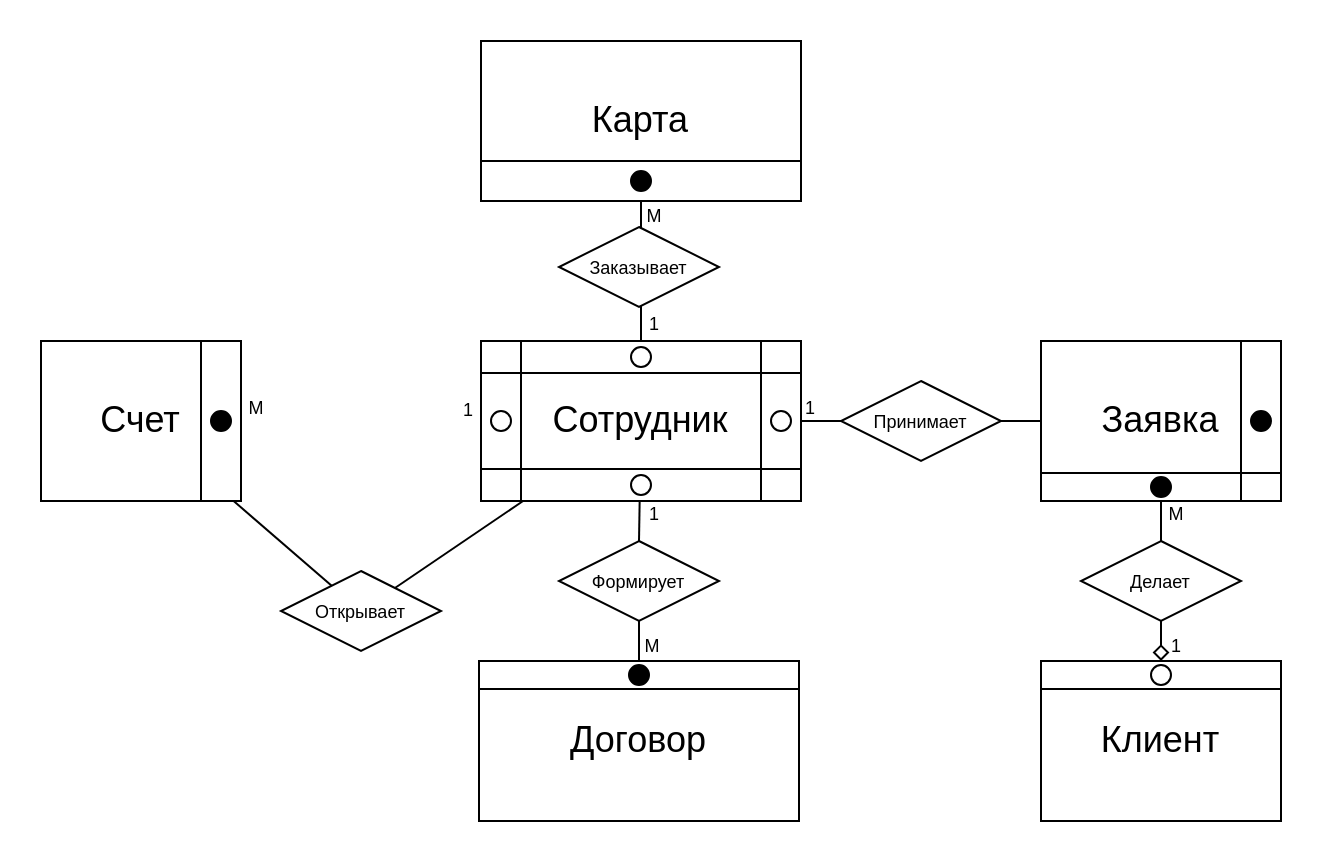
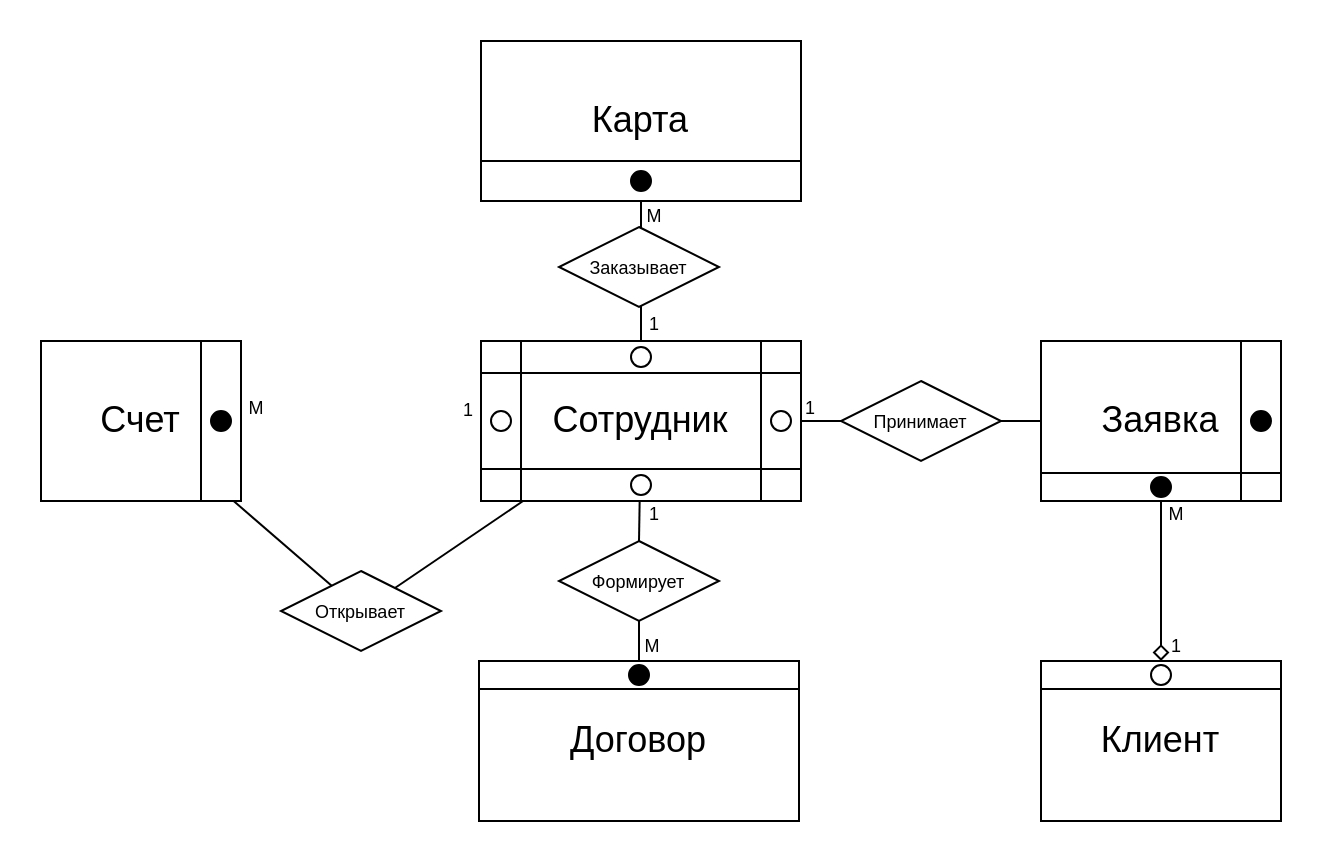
(1161, 581) -> none
